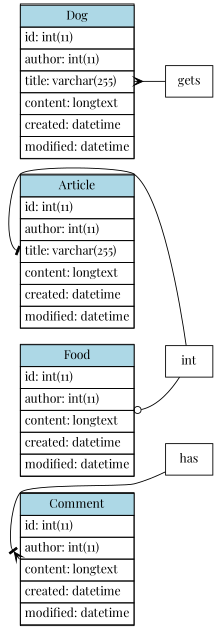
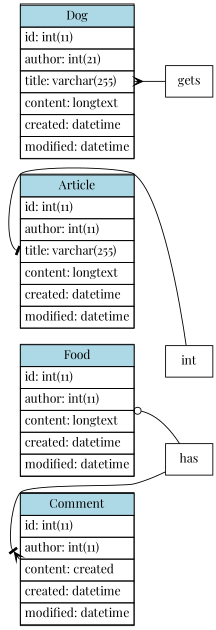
(62, 60) -> (63, 60)
(163, 397) -> (163, 424)
(72, 570) -> (70, 570)
